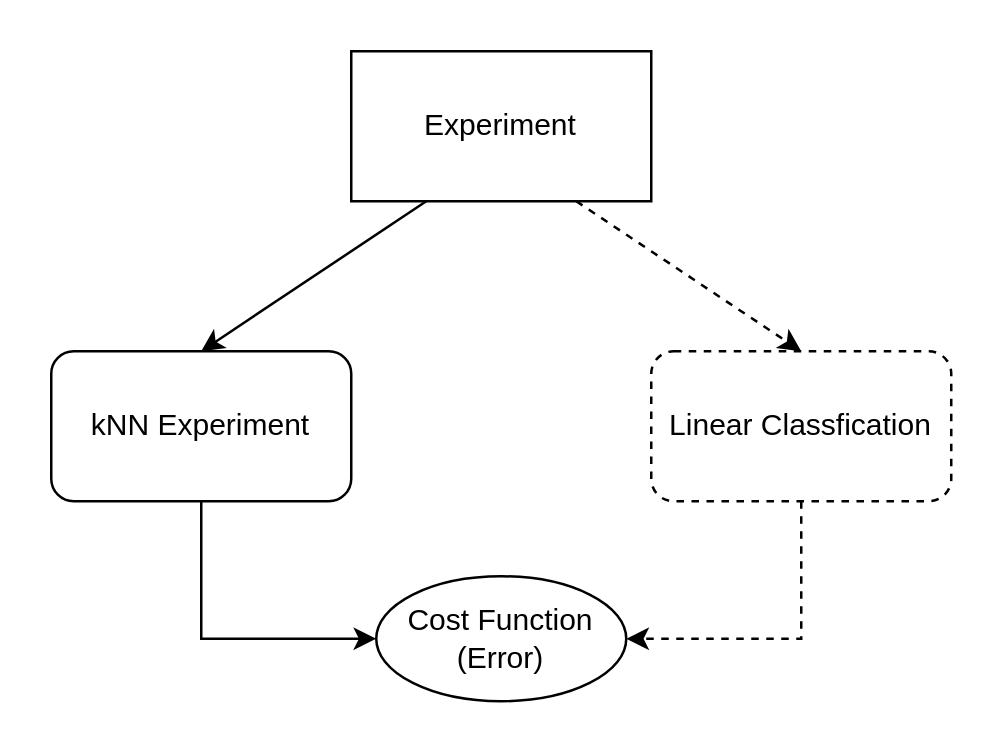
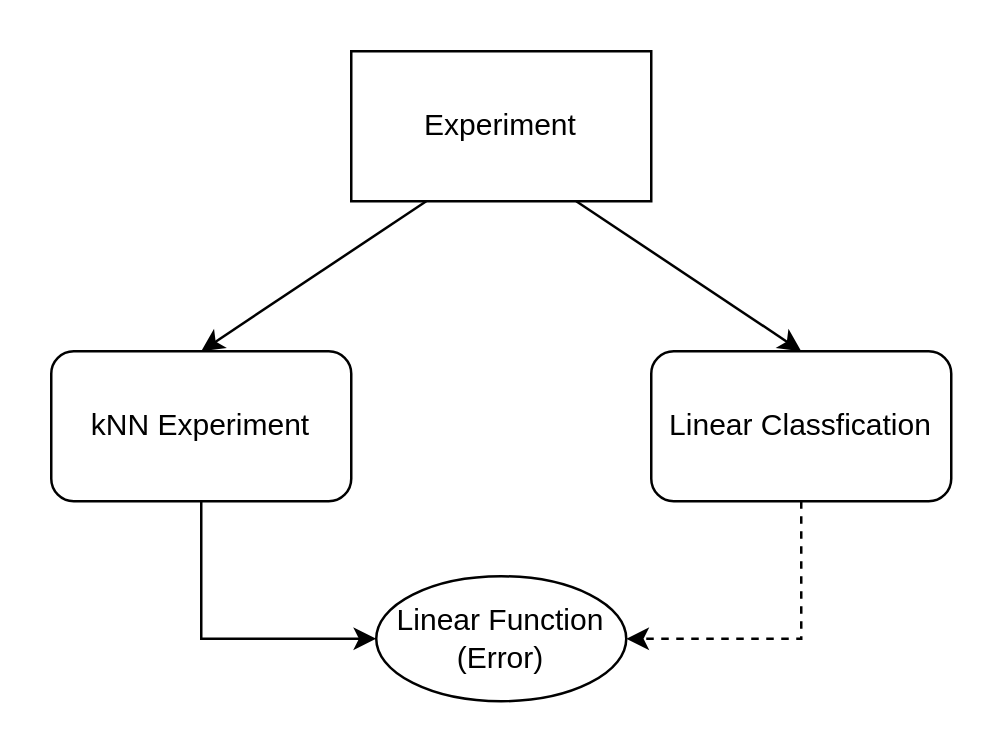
(684, 273) -> (684, 273)
(801, 426) -> (801, 426)
(501, 639) -> (501, 639)
